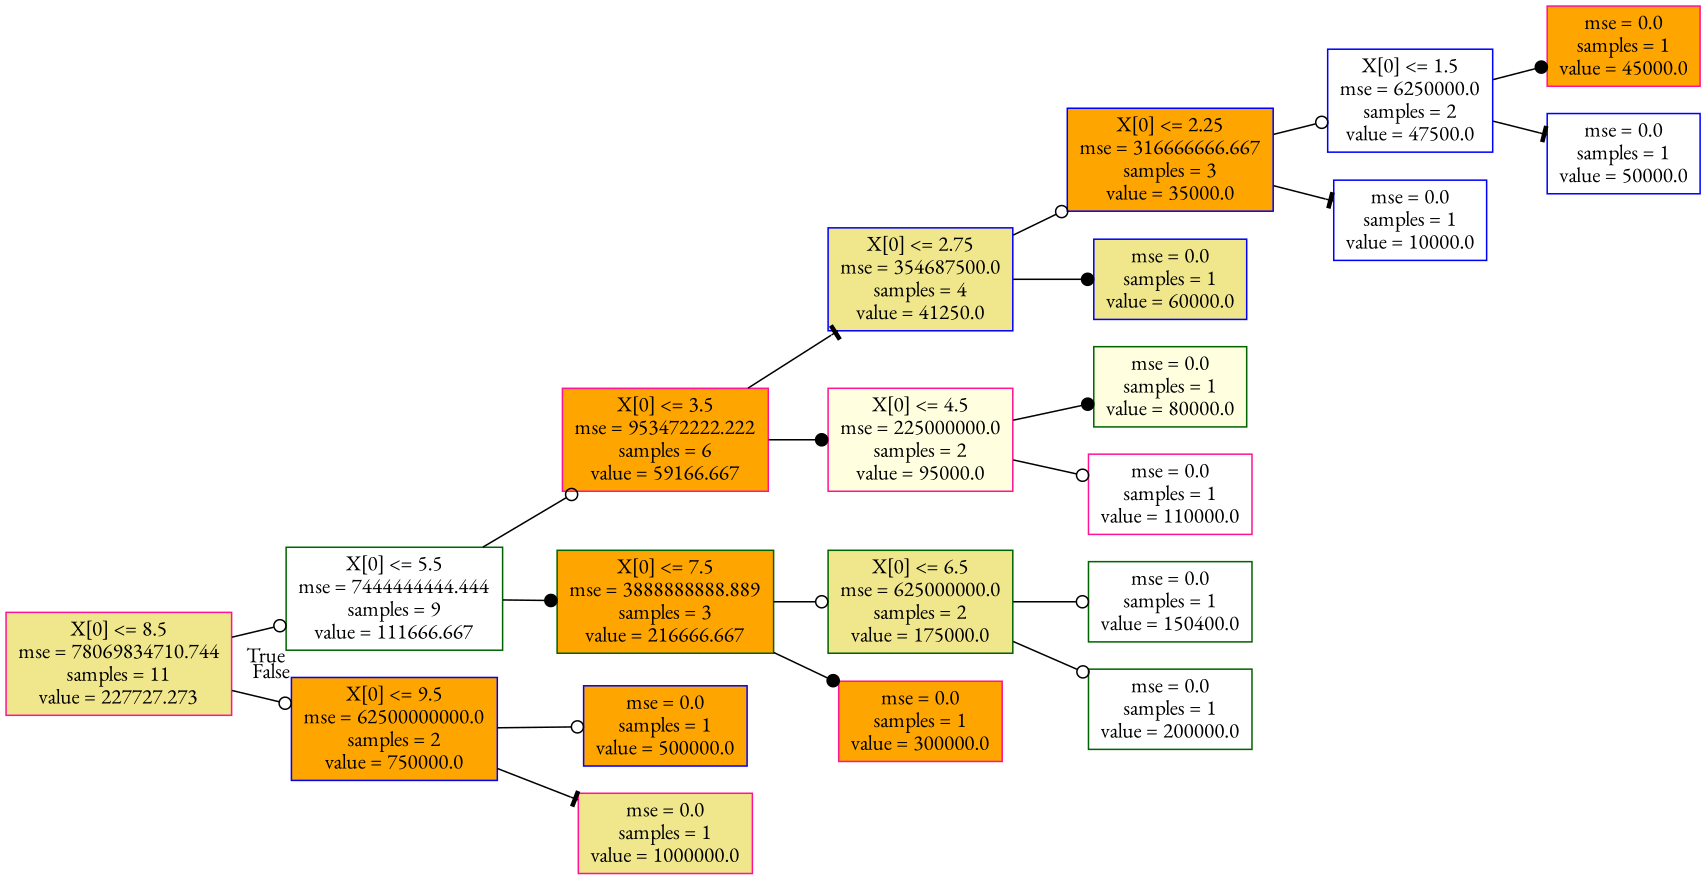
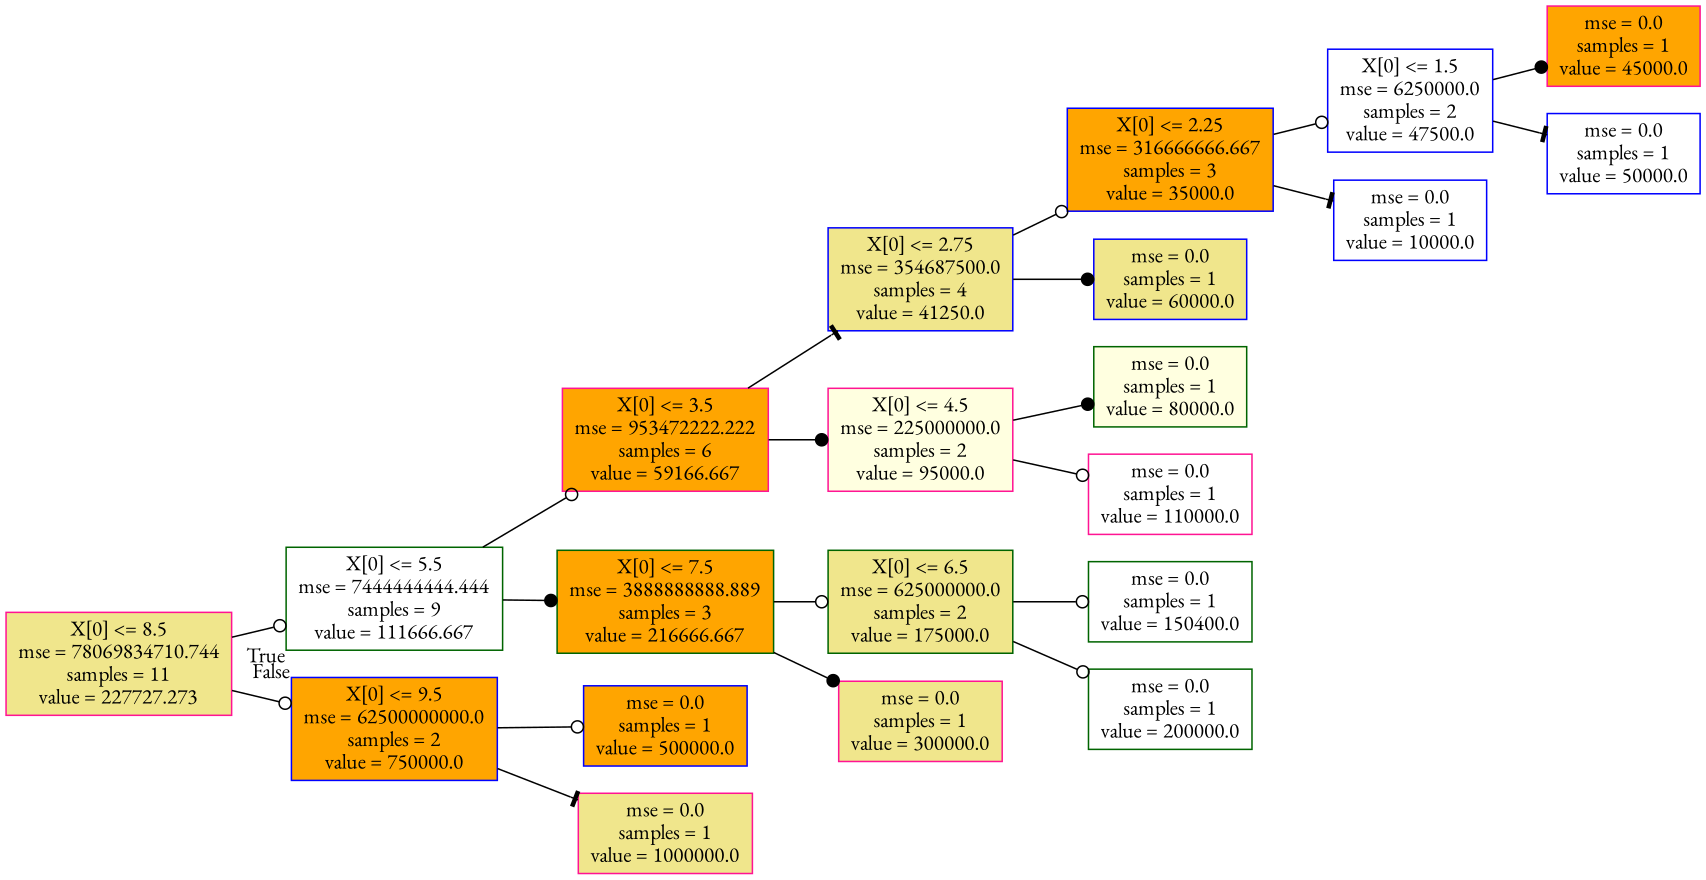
(920, 721) -> (920, 721)
